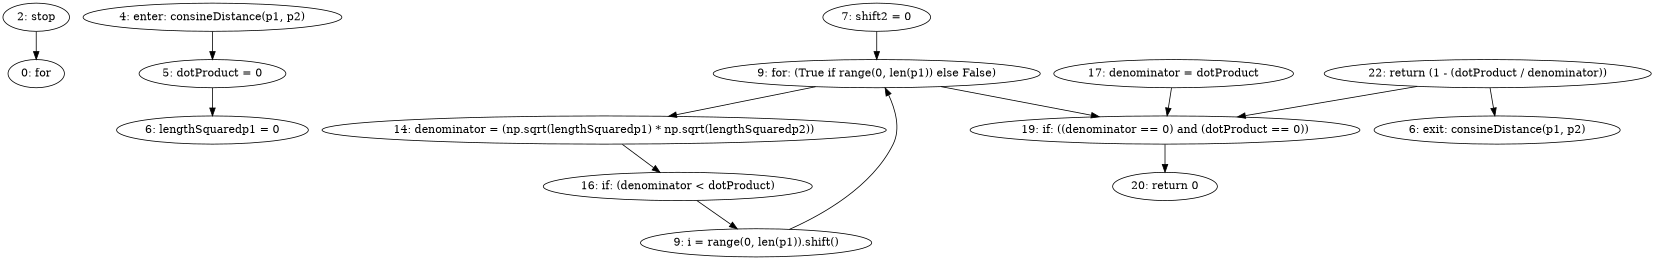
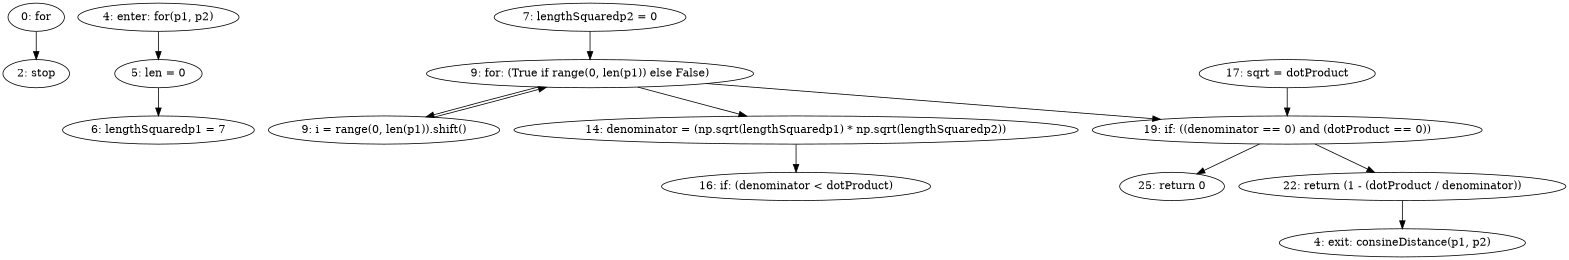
(212, 17) -> (158, 17)
(877, 17) -> (590, 17)
(36, 42) -> (36, 42)
(212, 74) -> (158, 74)
(1174, 74) -> (1287, 74)
(1331, 101) -> (1341, 157)
(212, 130) -> (158, 130)
(1497, 130) -> (1402, 243)
(1165, 186) -> (1172, 186)
(714, 212) -> (486, 101)
